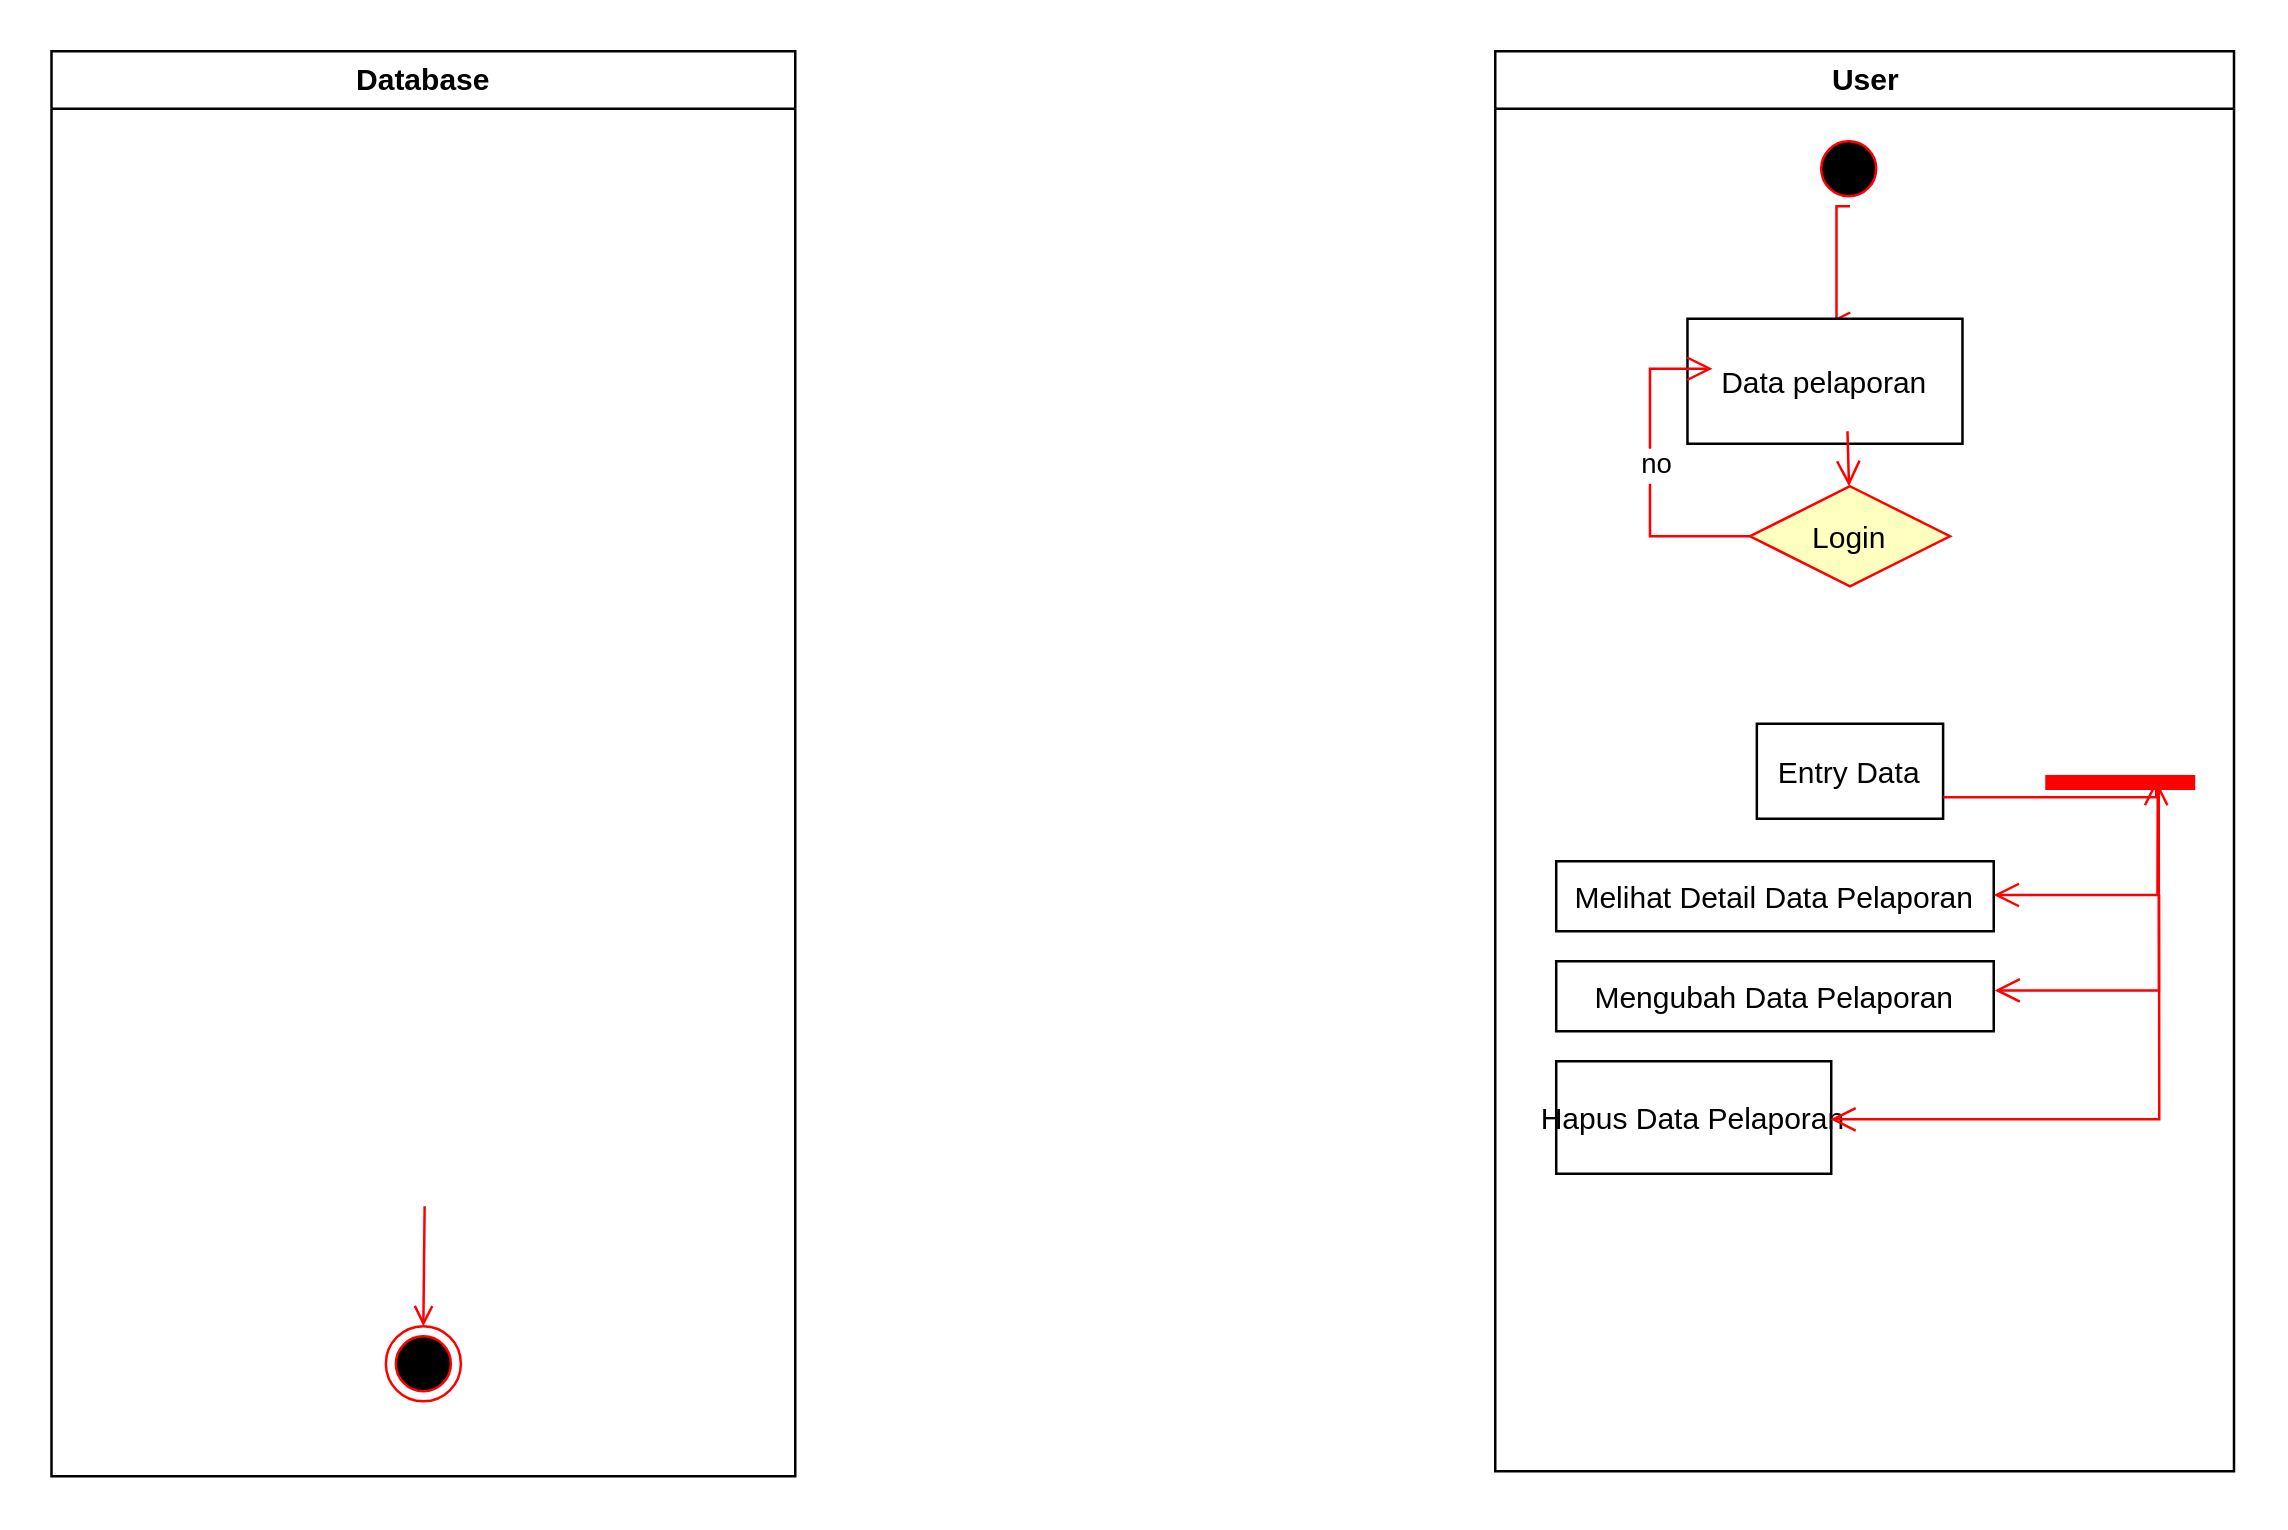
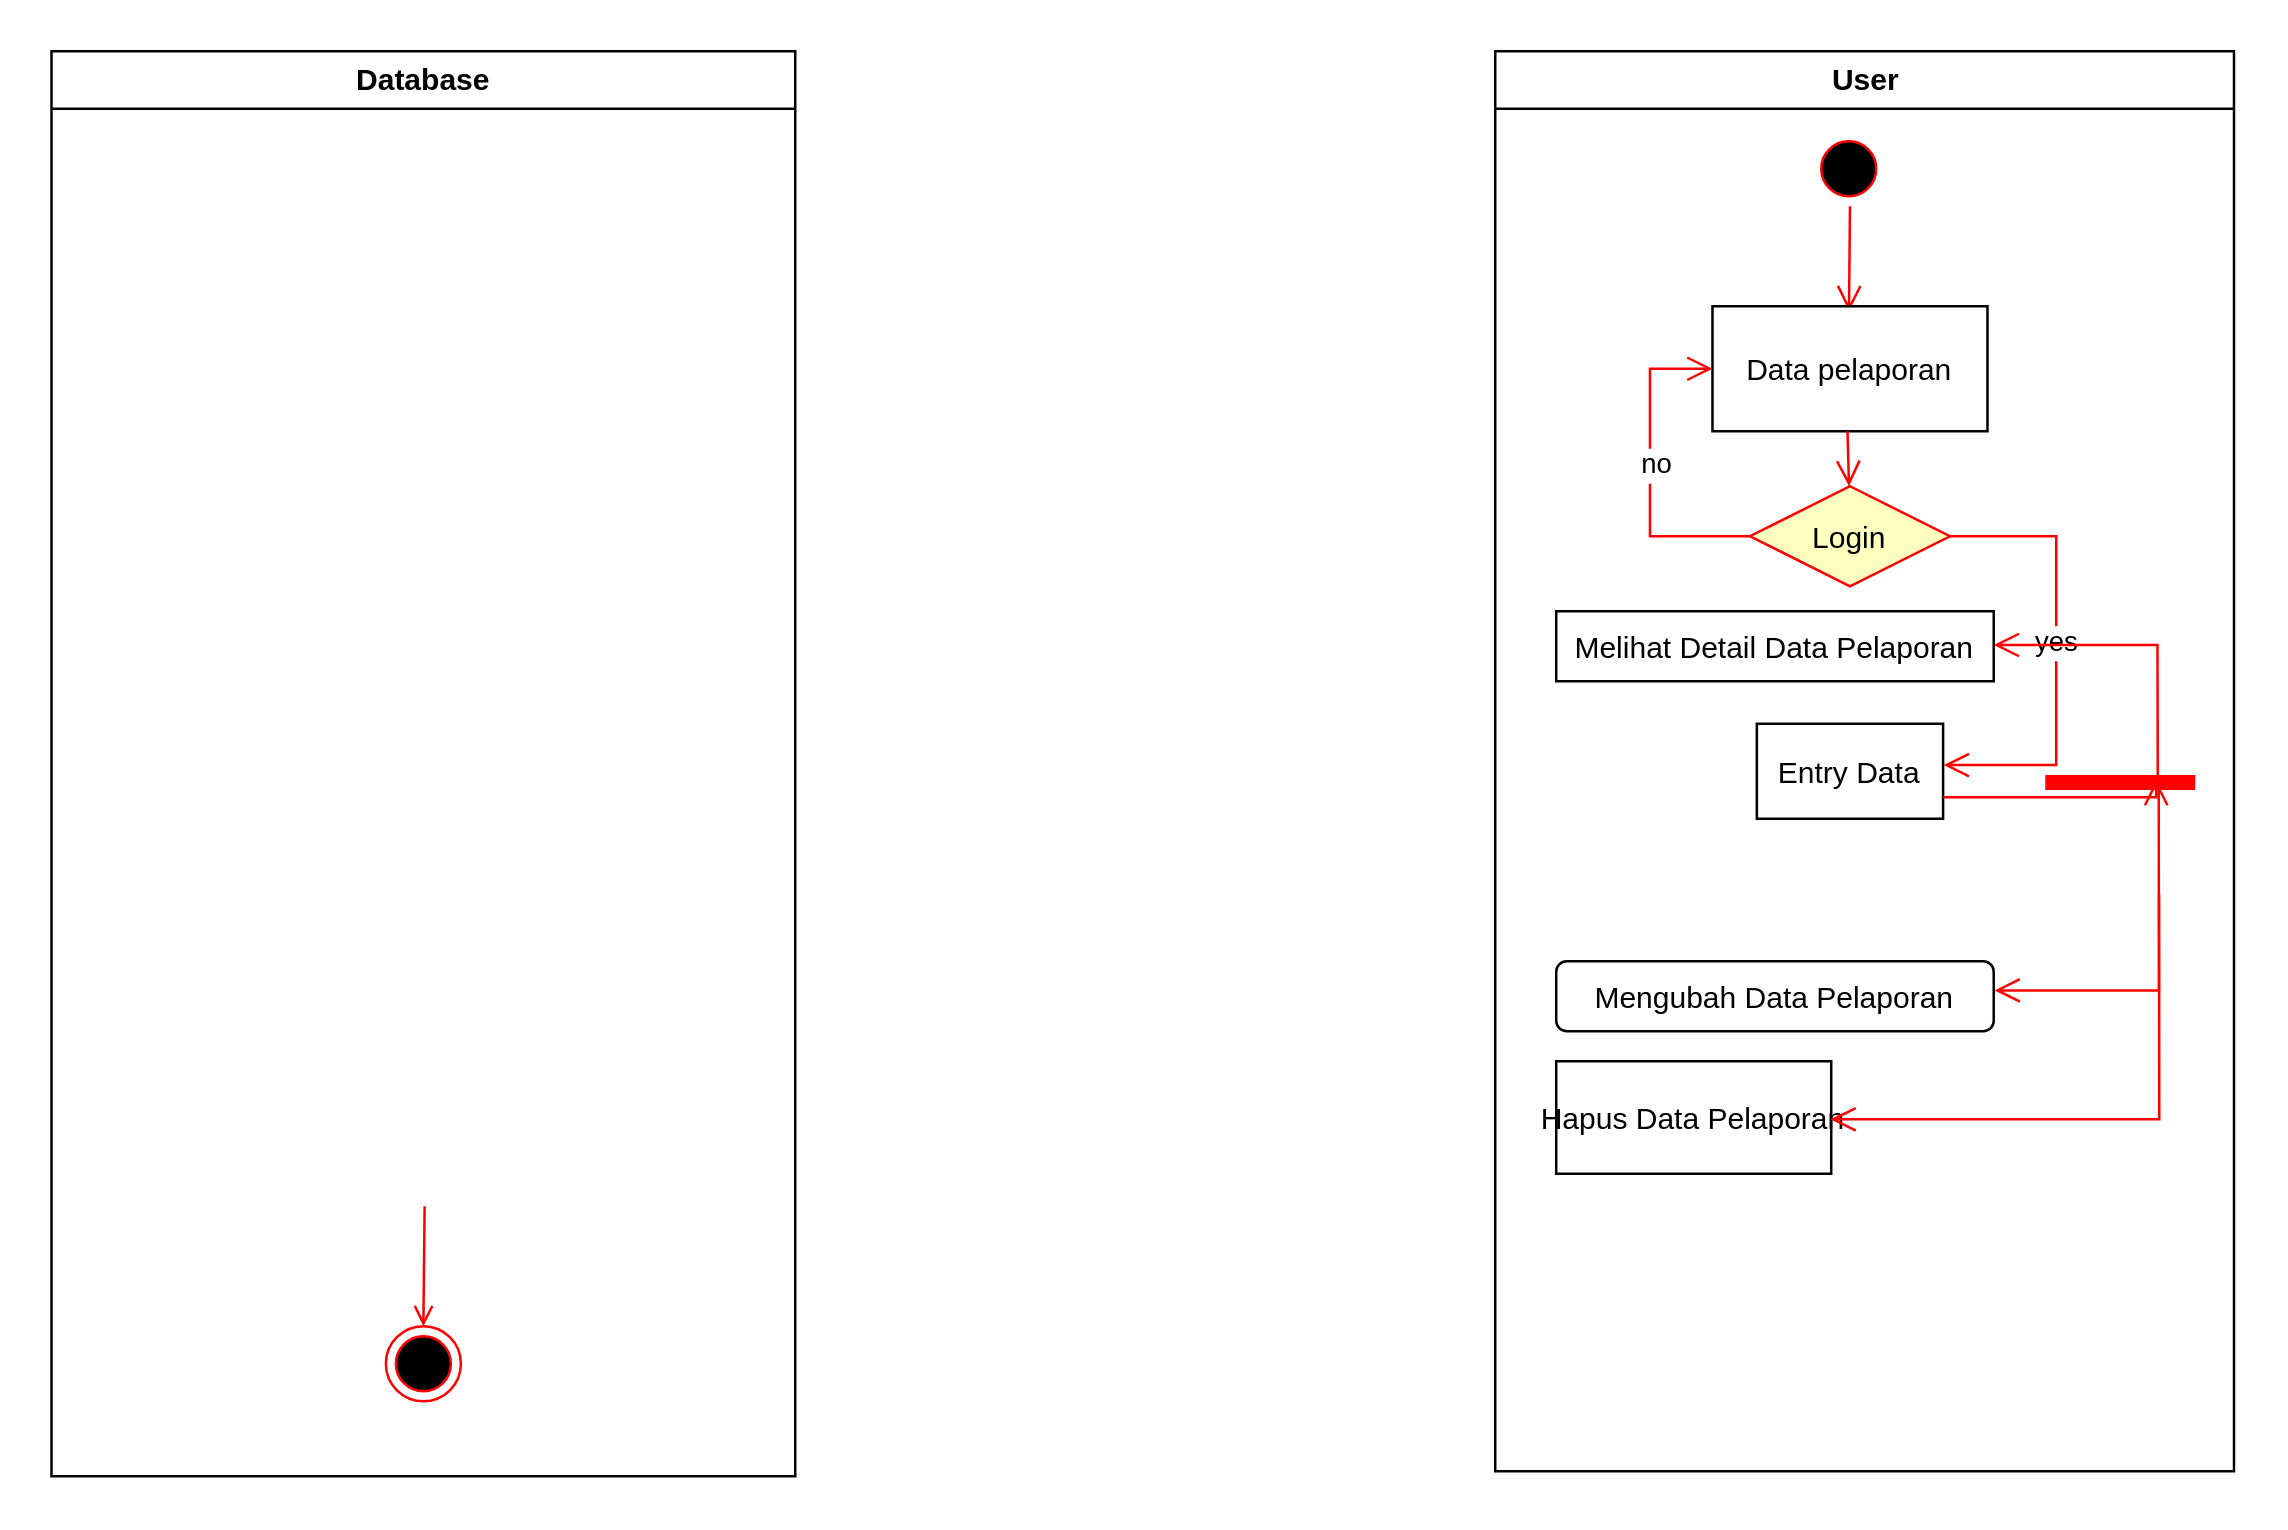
(1825, 381) -> (1850, 369)
none -> (2056, 760)
(1775, 896) -> (1775, 646)
(1775, 996) -> (1775, 996)
